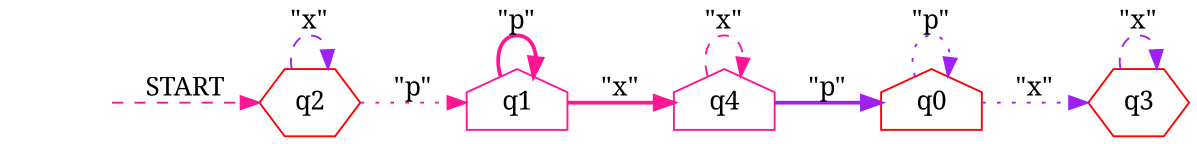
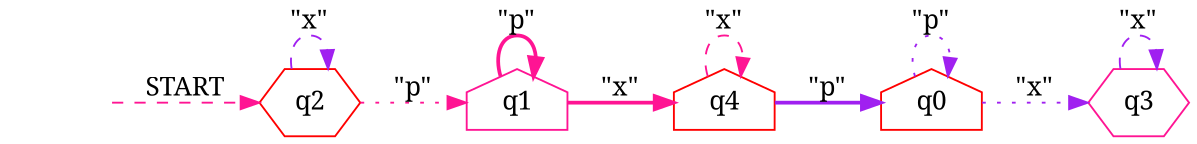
(724, 103) -> (724, 103)
(1139, 103) -> (1139, 103)
